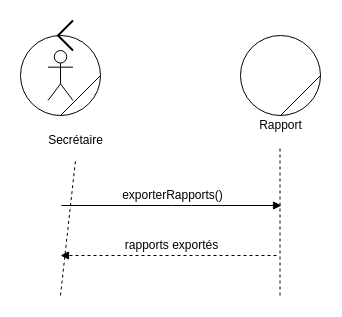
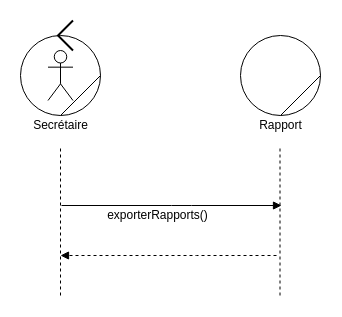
(76, 141) -> (61, 126)
(173, 196) -> (158, 216)
(172, 246) -> none
